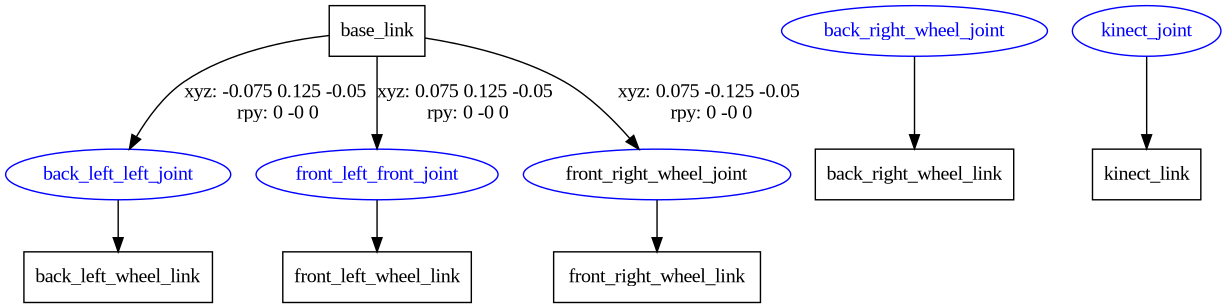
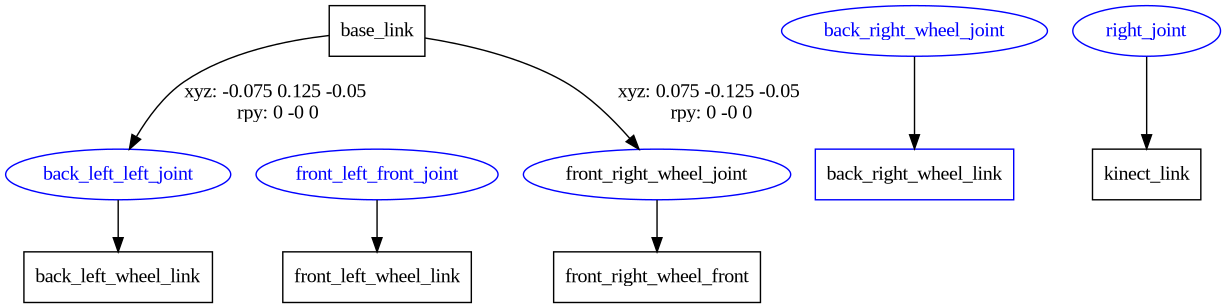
(1147, 31) -> (1147, 31)
(377, 96) -> none
(915, 174) -> (915, 174)
(657, 277) -> (657, 277)
